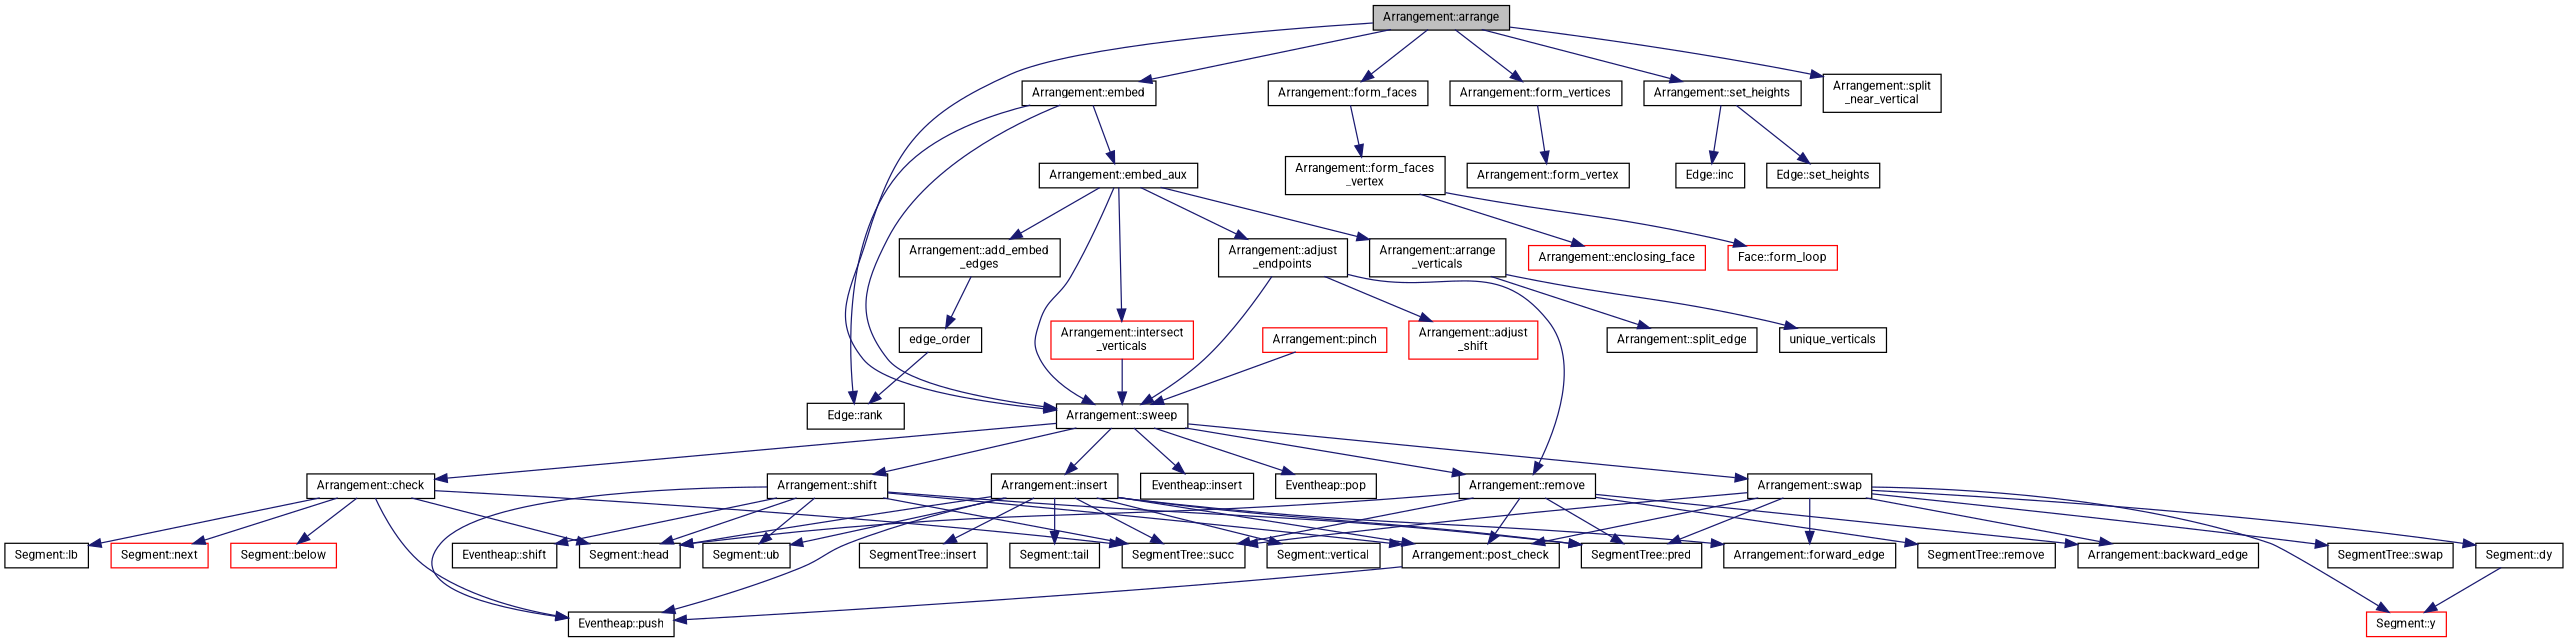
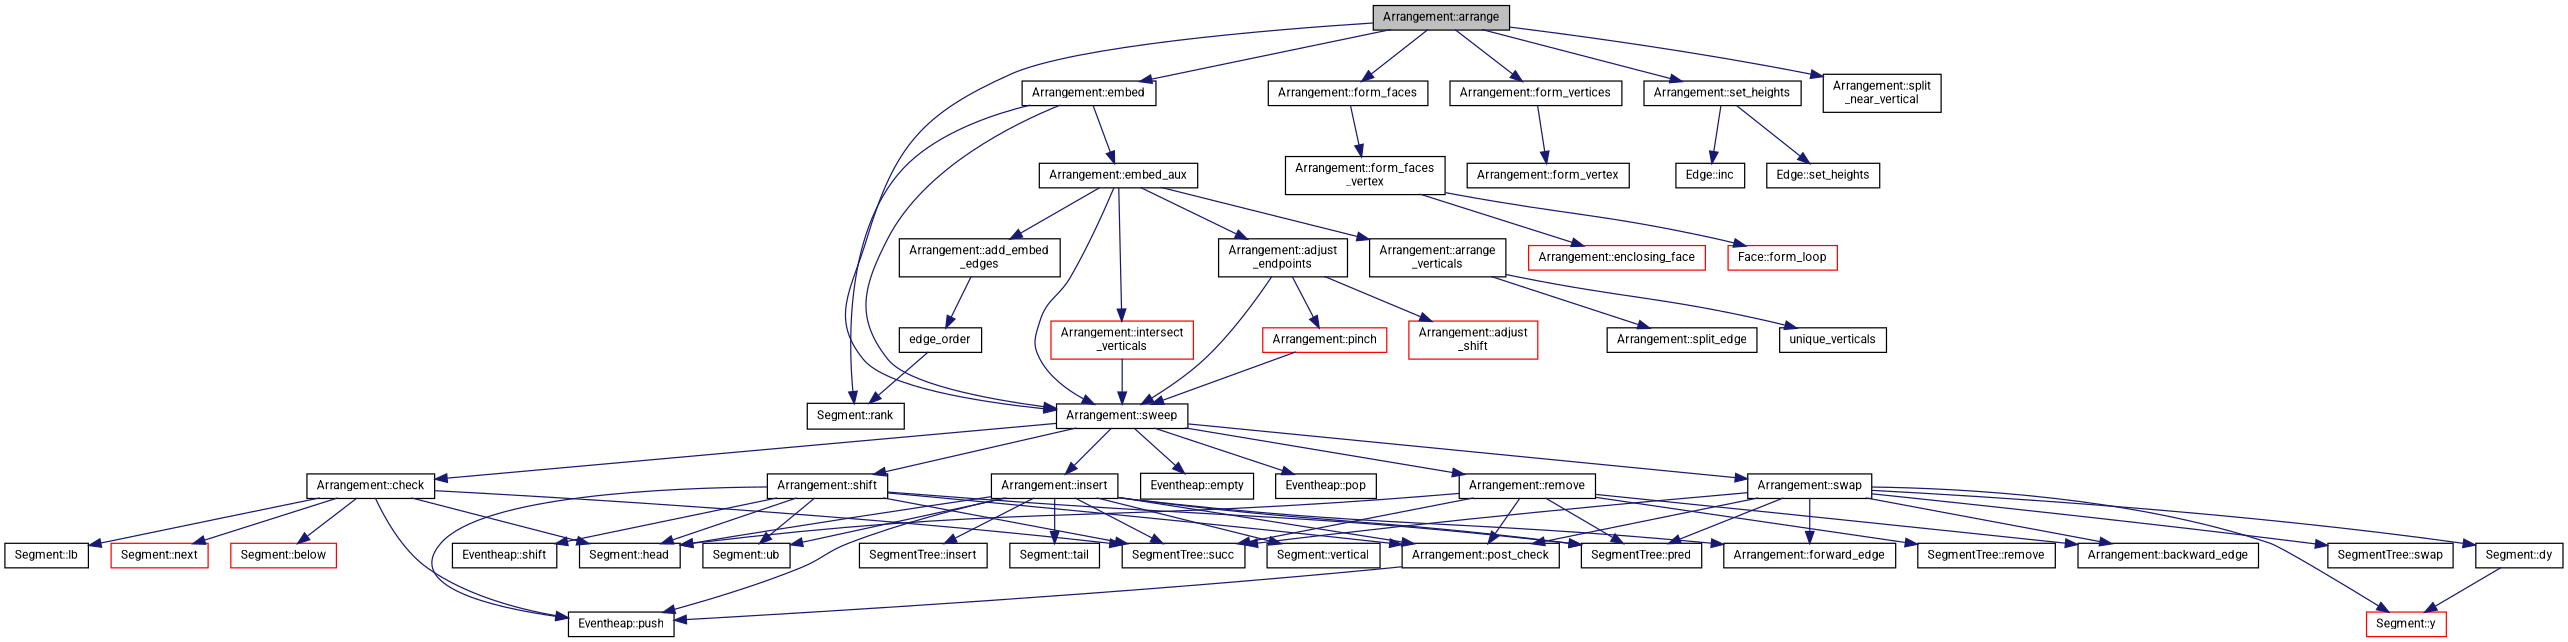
(1525, 299) -> (1303, 297)
(856, 416) -> (856, 416)
(1197, 486) -> (1197, 486)
